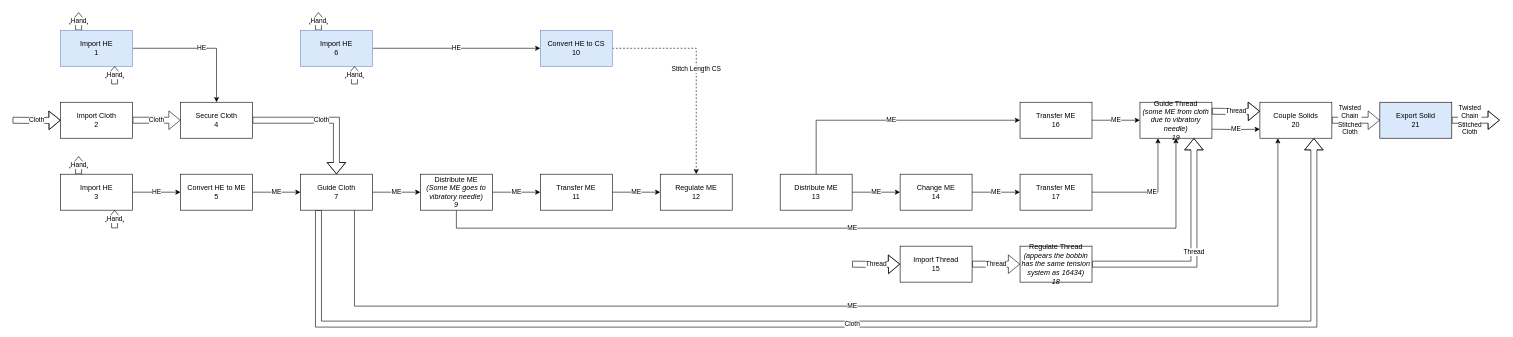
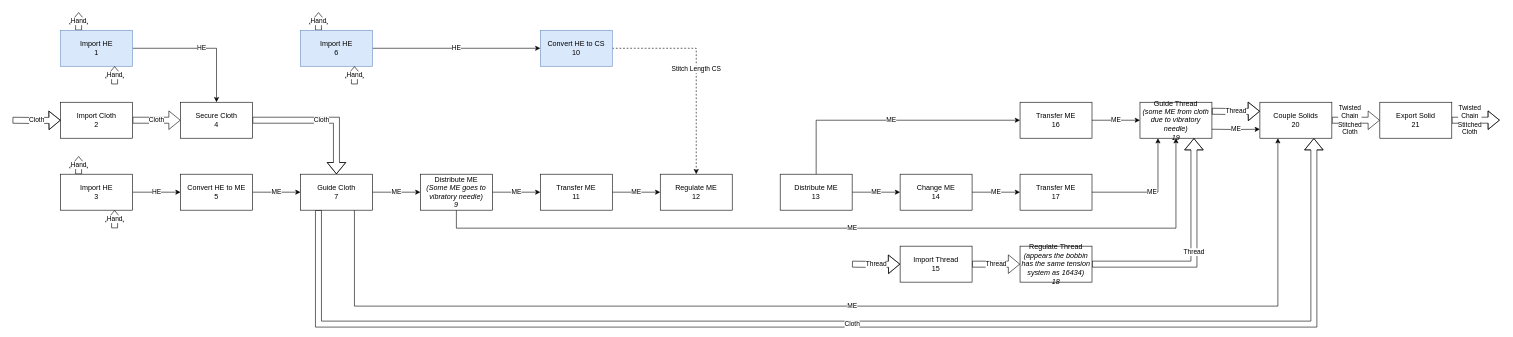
(1416, 120) -> (1416, 120)
